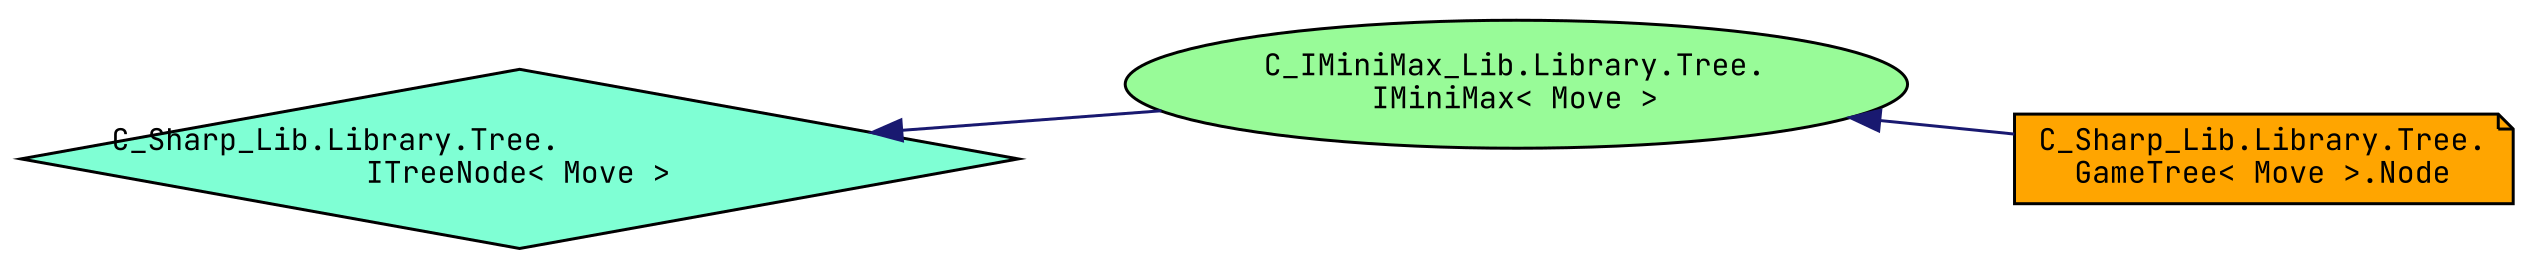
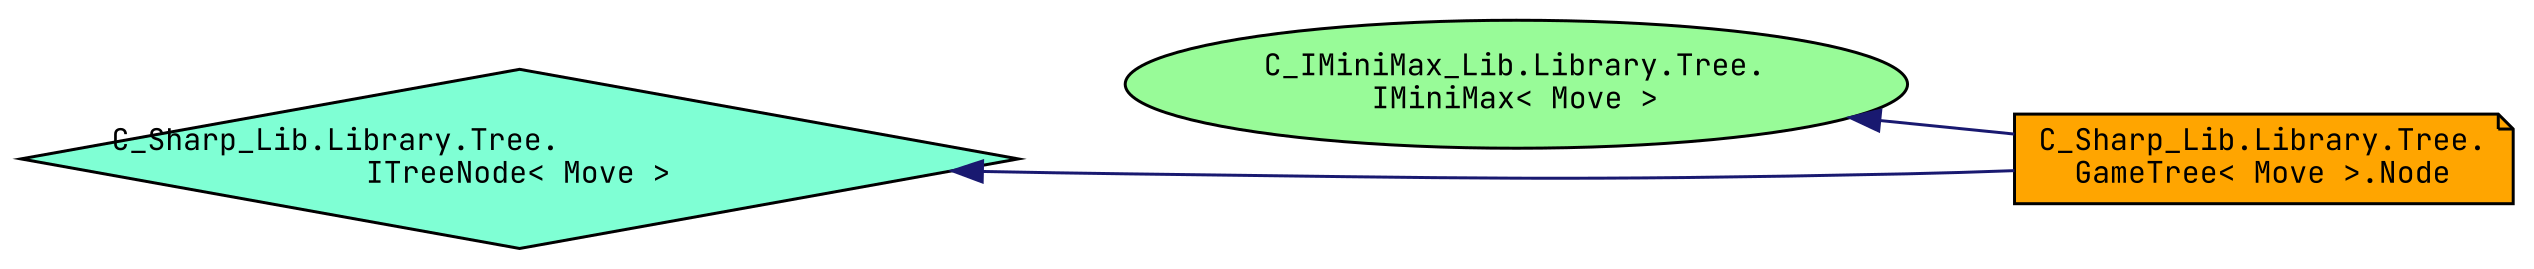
(1032, 121) -> (1499, 178)
